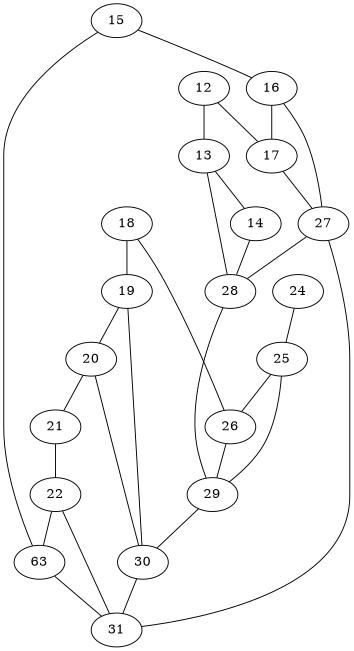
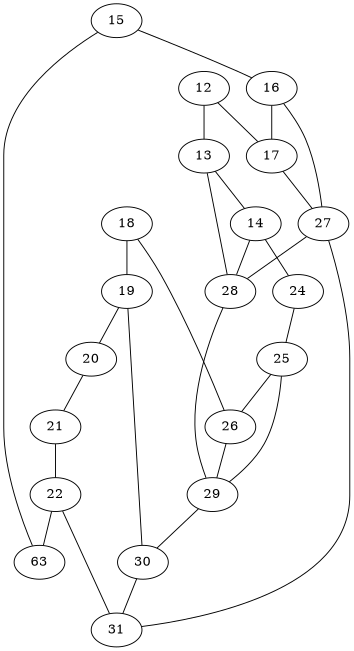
none -> (273, 252)
(117, 461) -> none
(78, 596) -> none
